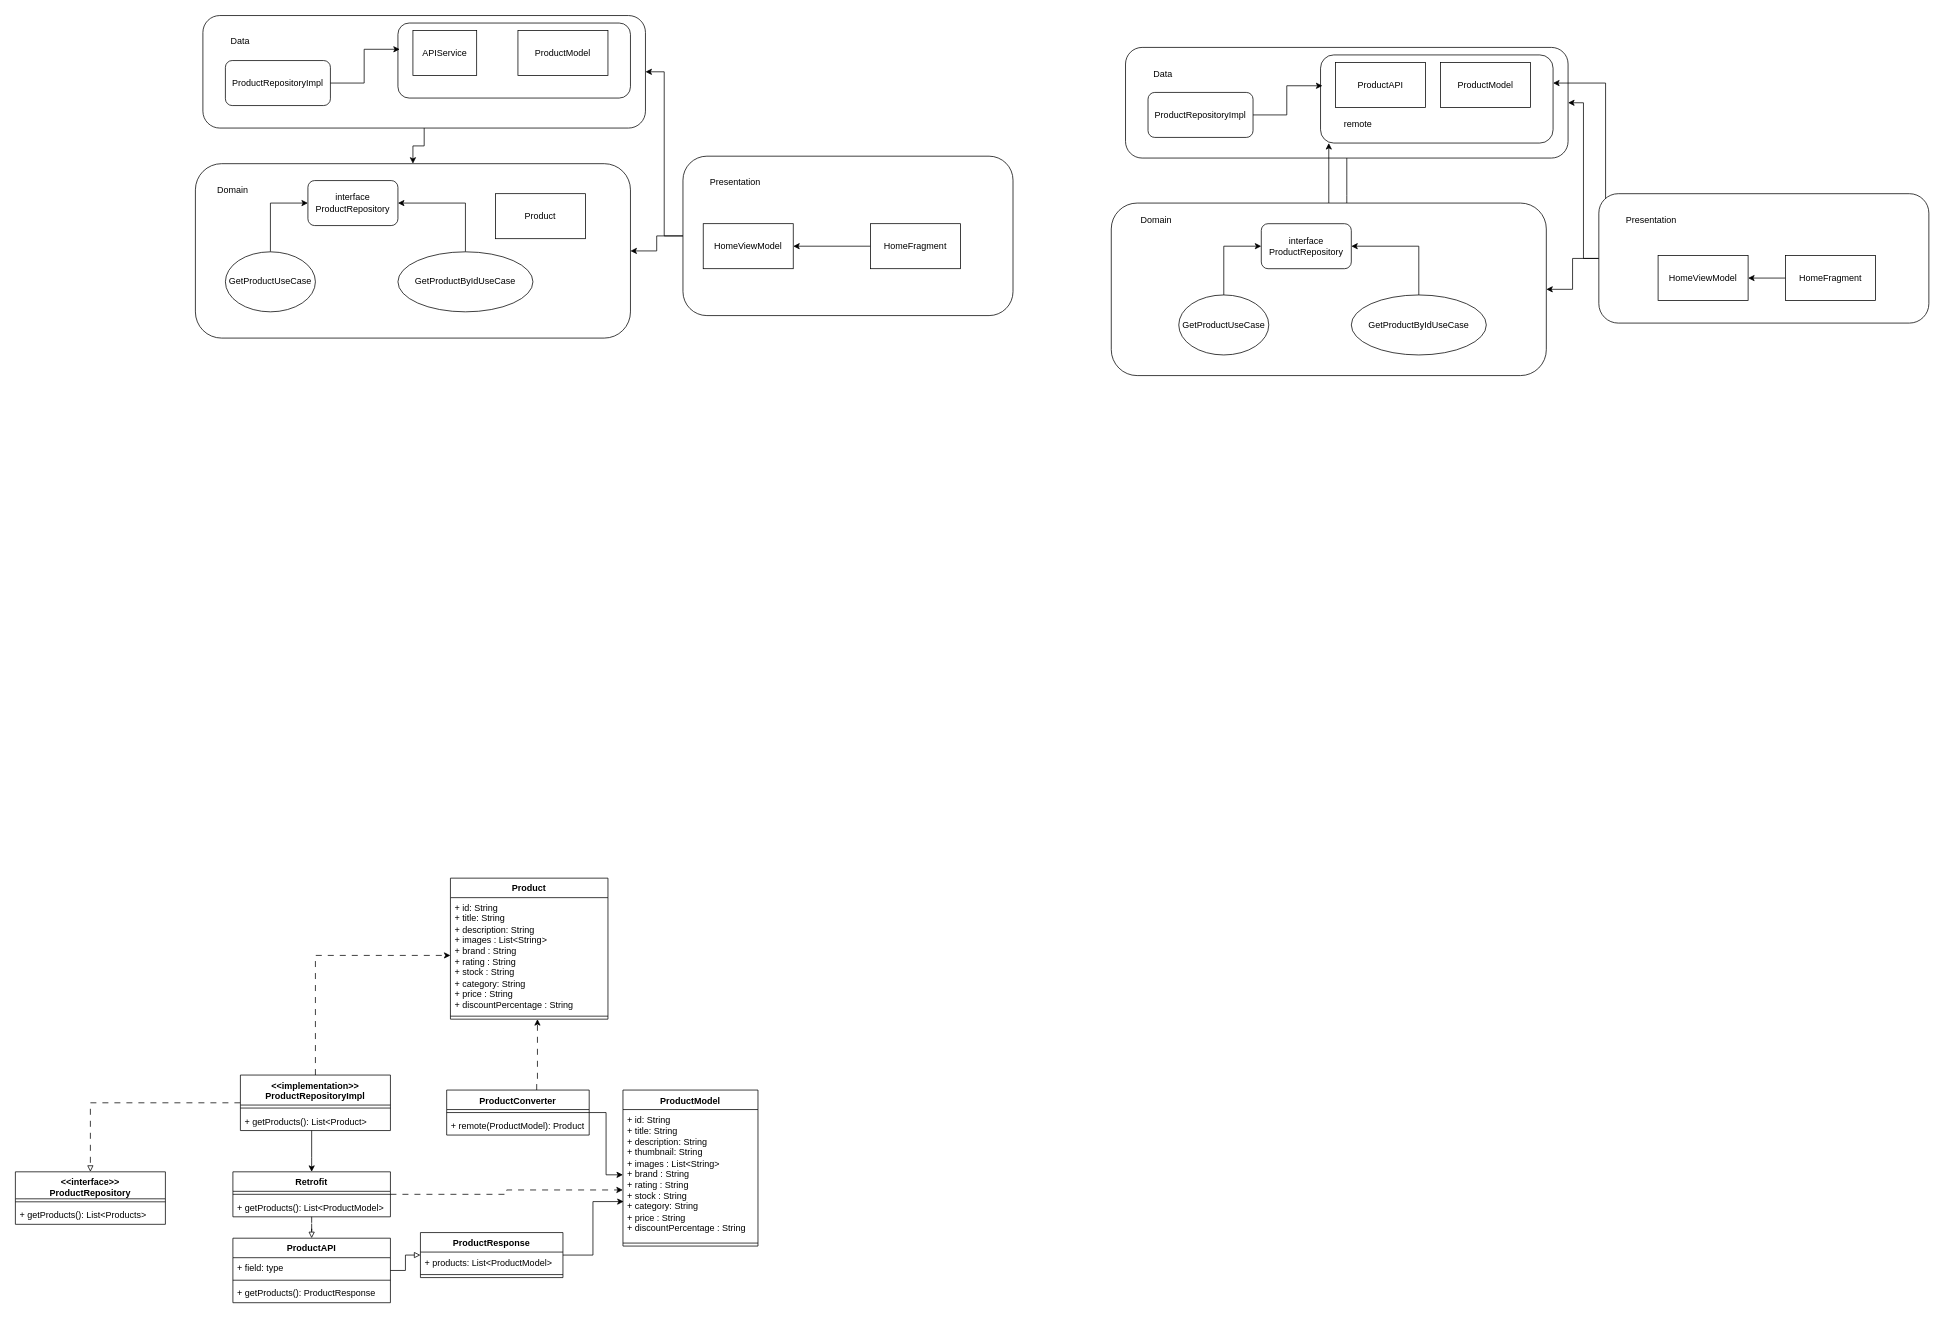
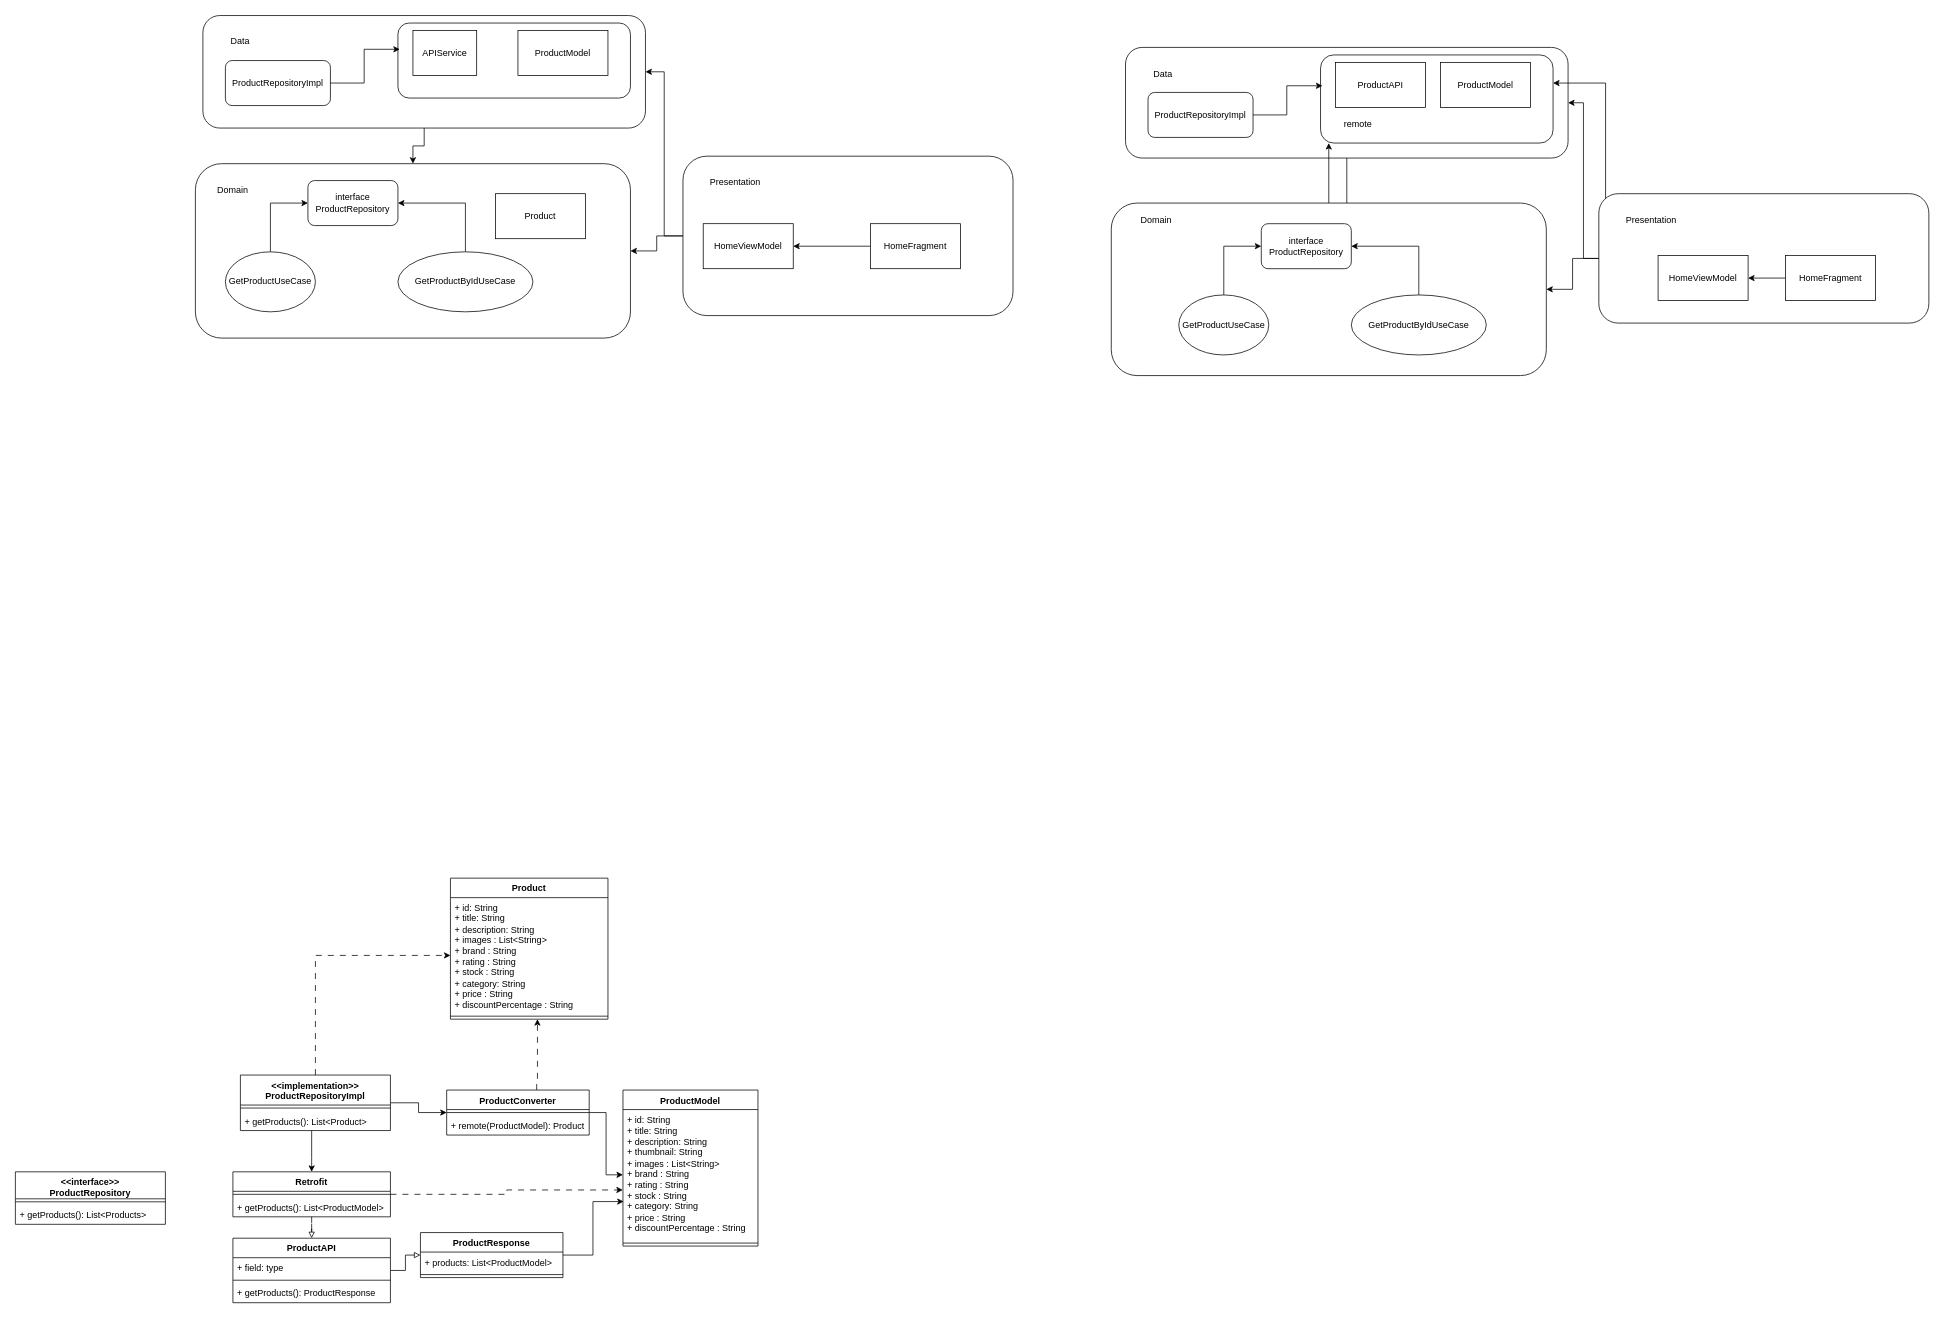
(133, 1103) -> none
none -> (419, 1105)
